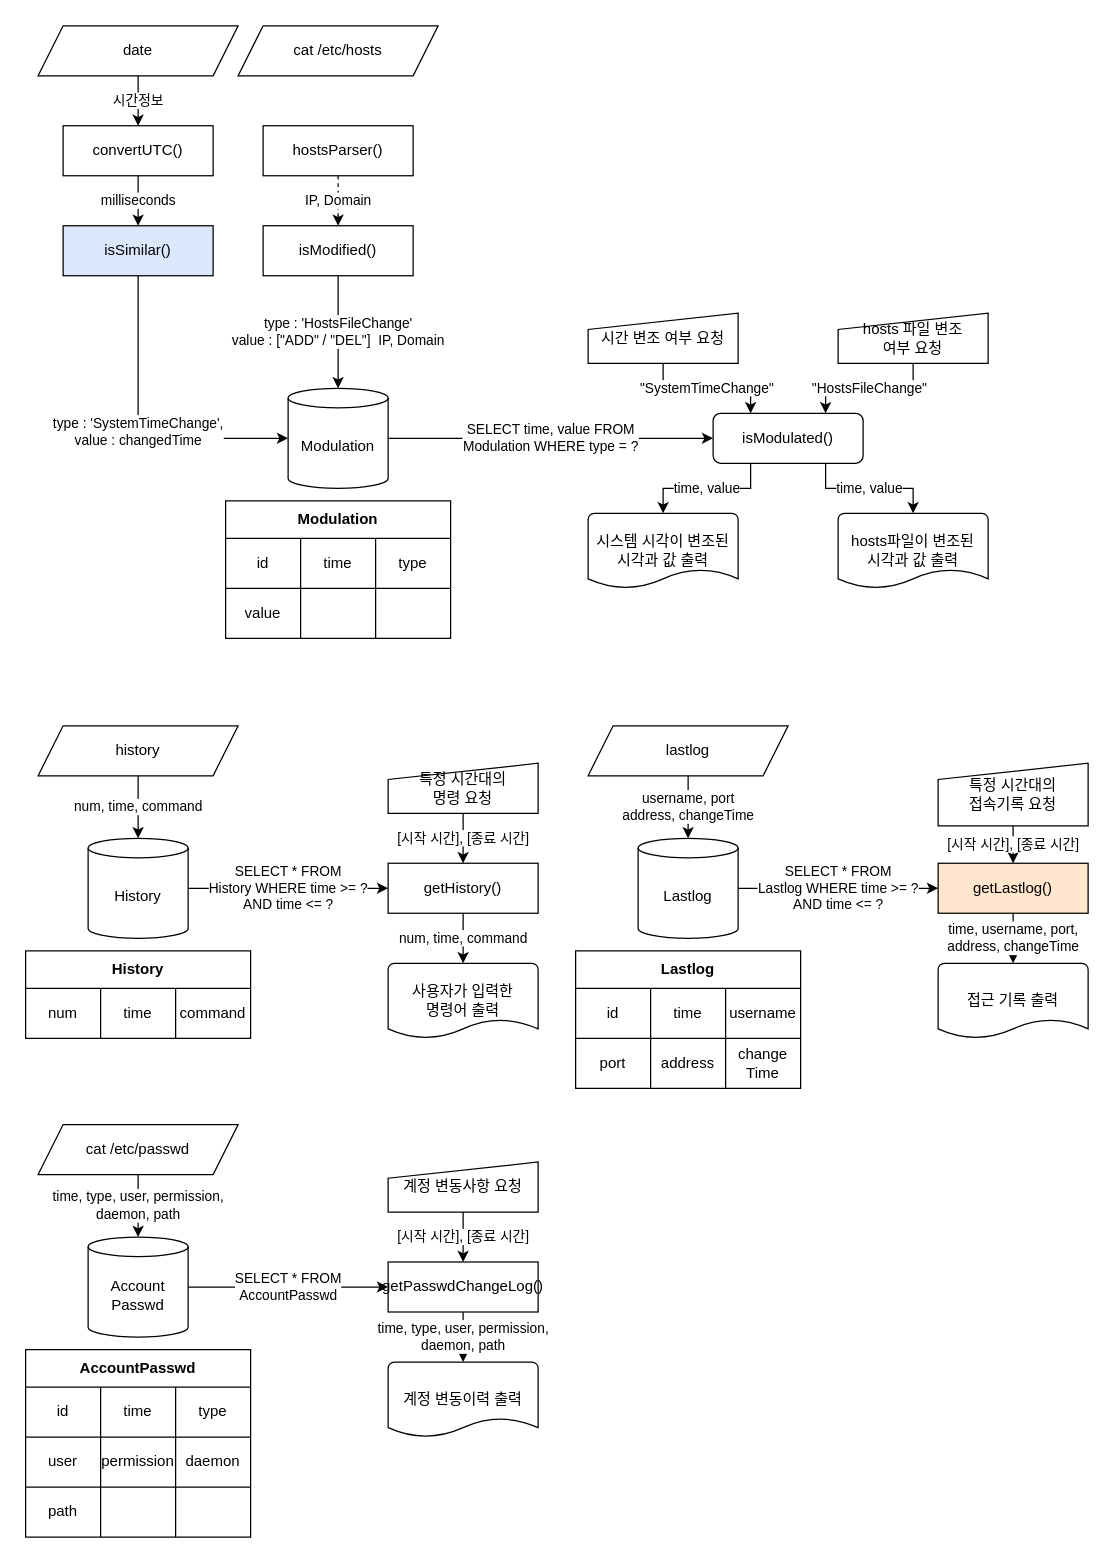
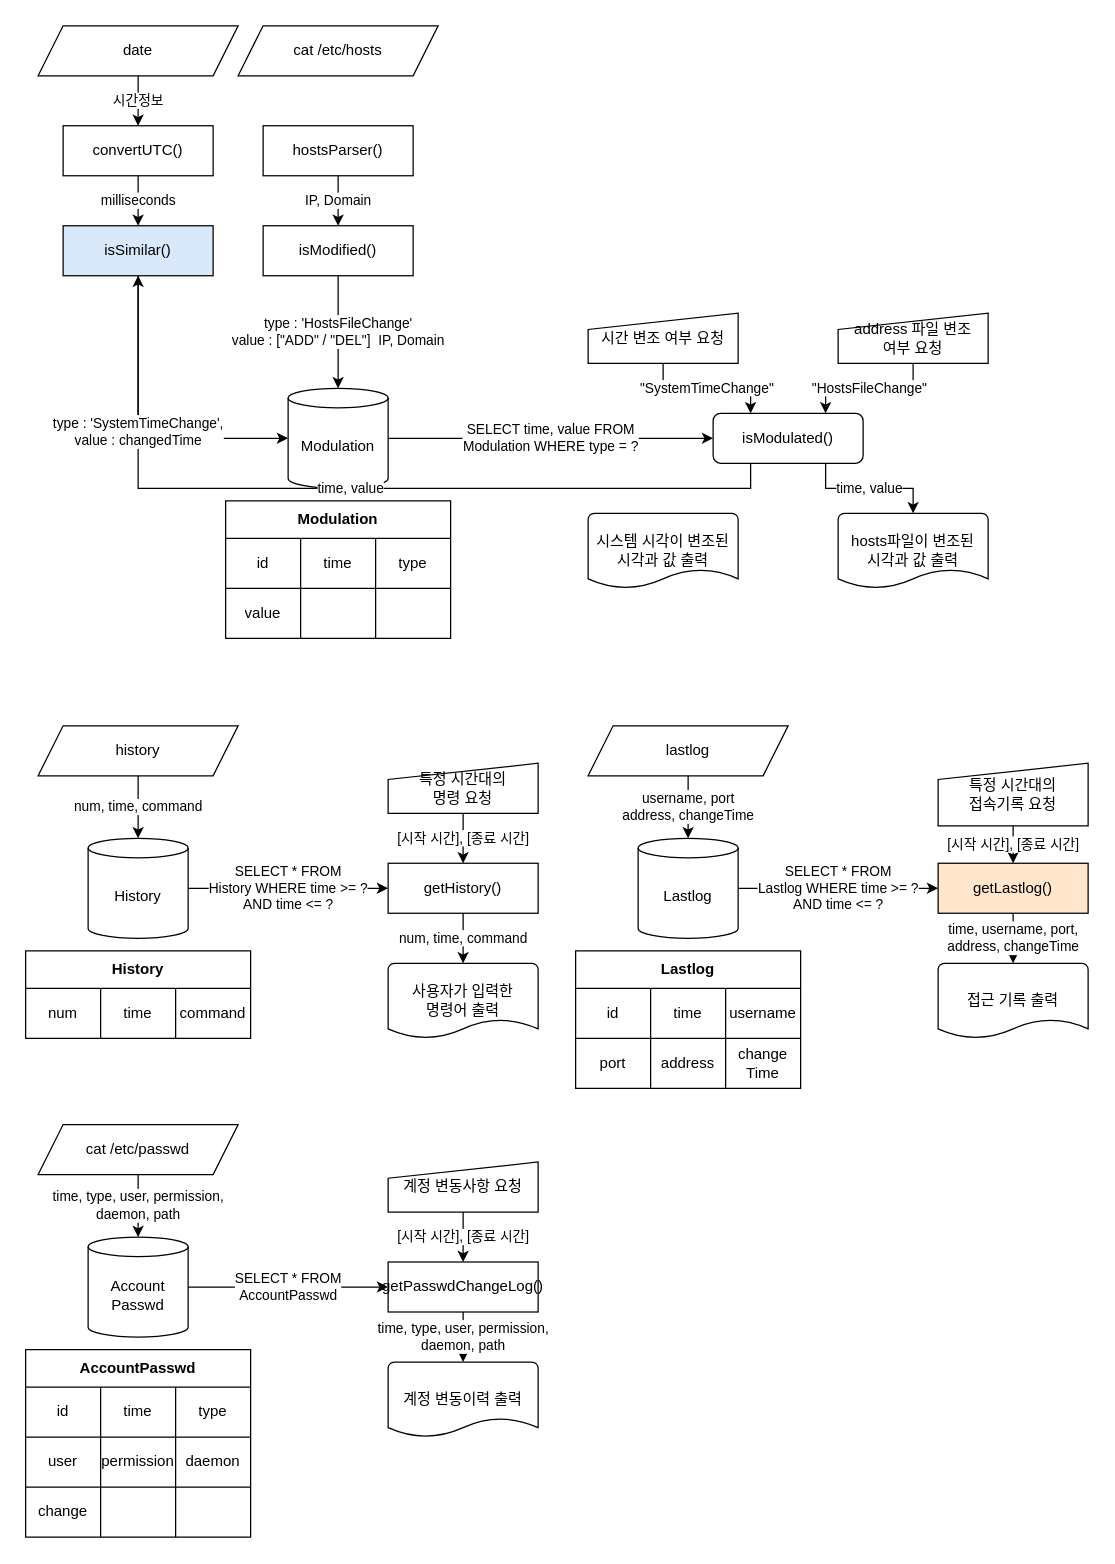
(338, 185) -> (338, 185)
(913, 338) -> (913, 338)
(693, 488) -> (419, 488)
(63, 1512) -> (63, 1512)
